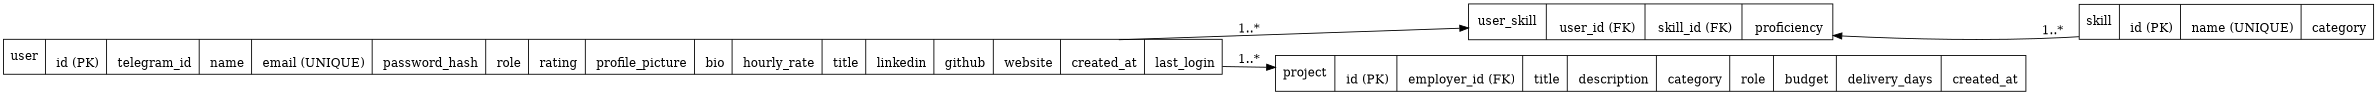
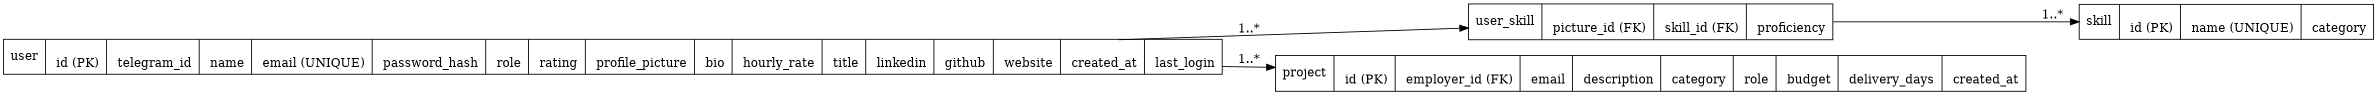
(1596, 28) -> (1598, 28)
(1960, 39) -> (1952, 22)
(1545, 80) -> (1546, 80)
